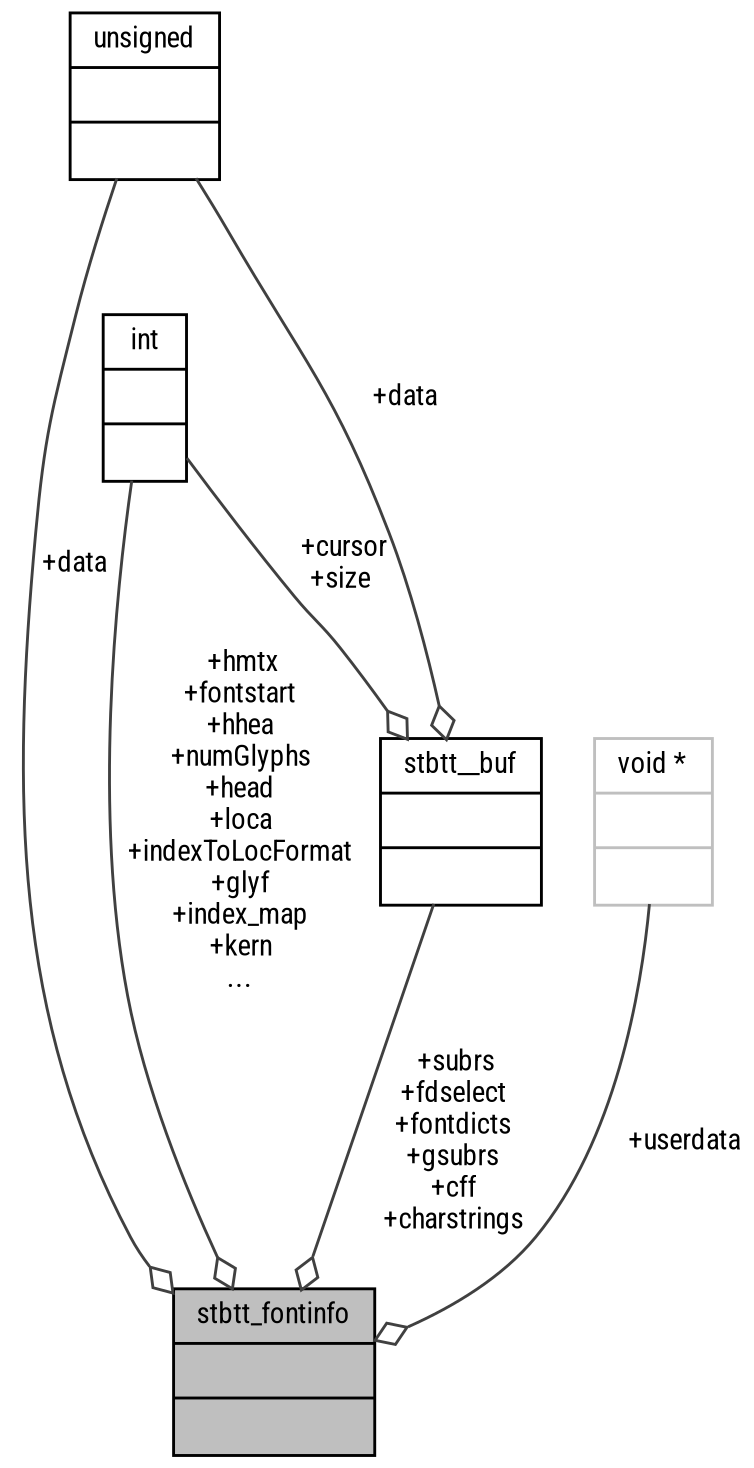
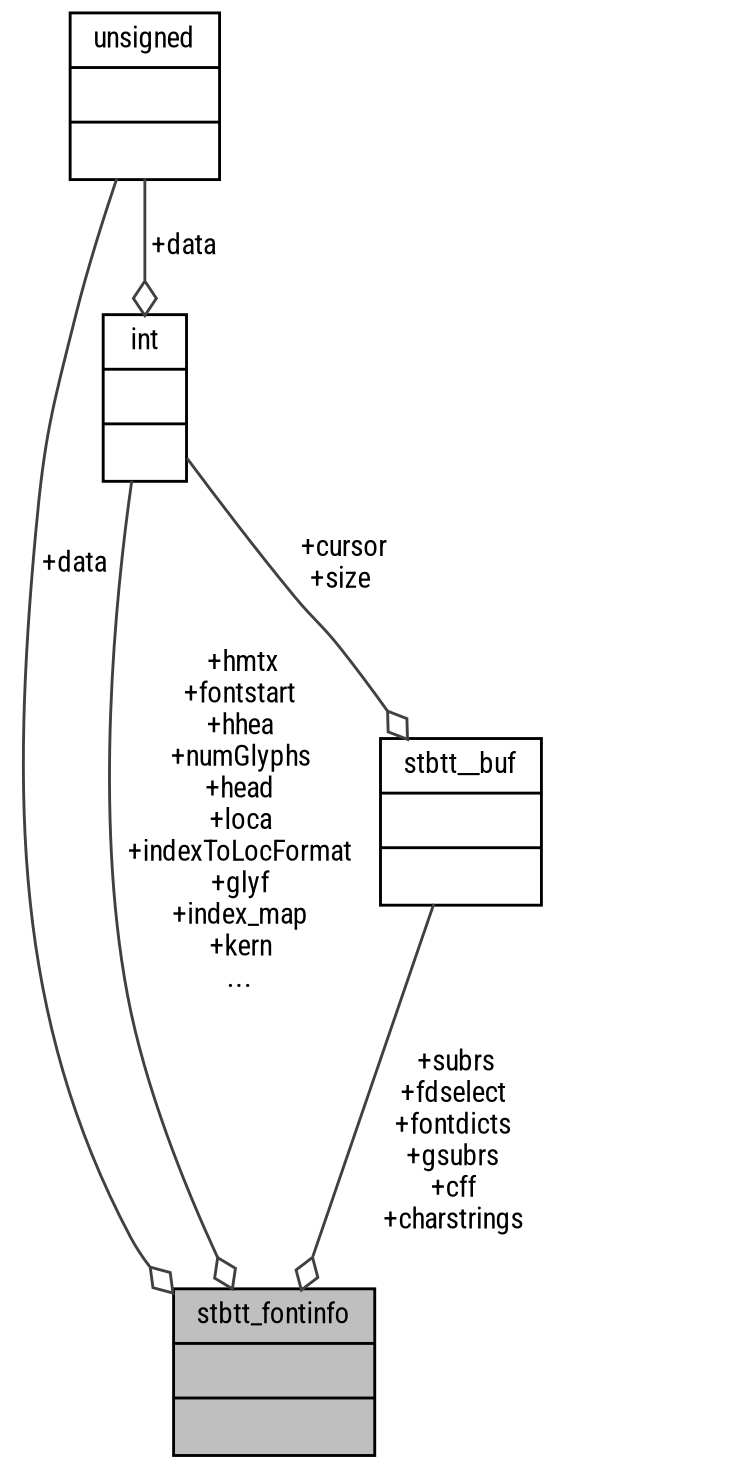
(344, 430) -> (145, 229)
(653, 822) -> none
